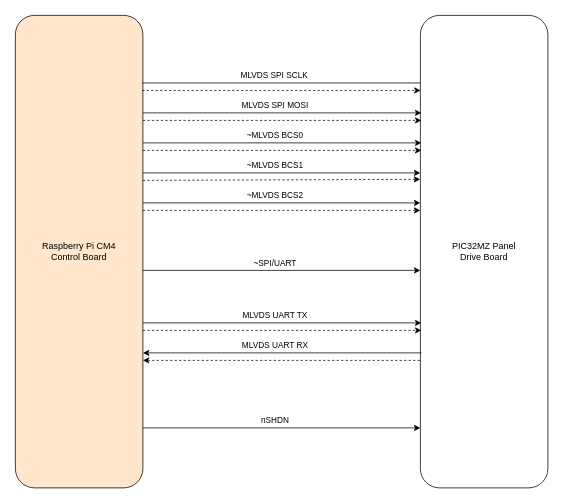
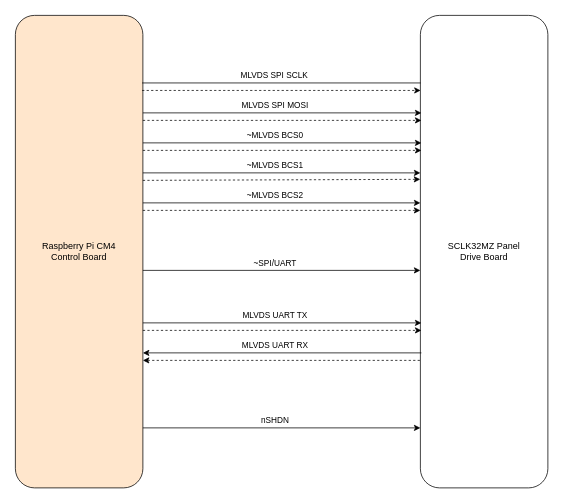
(484, 252) -> (484, 252)
